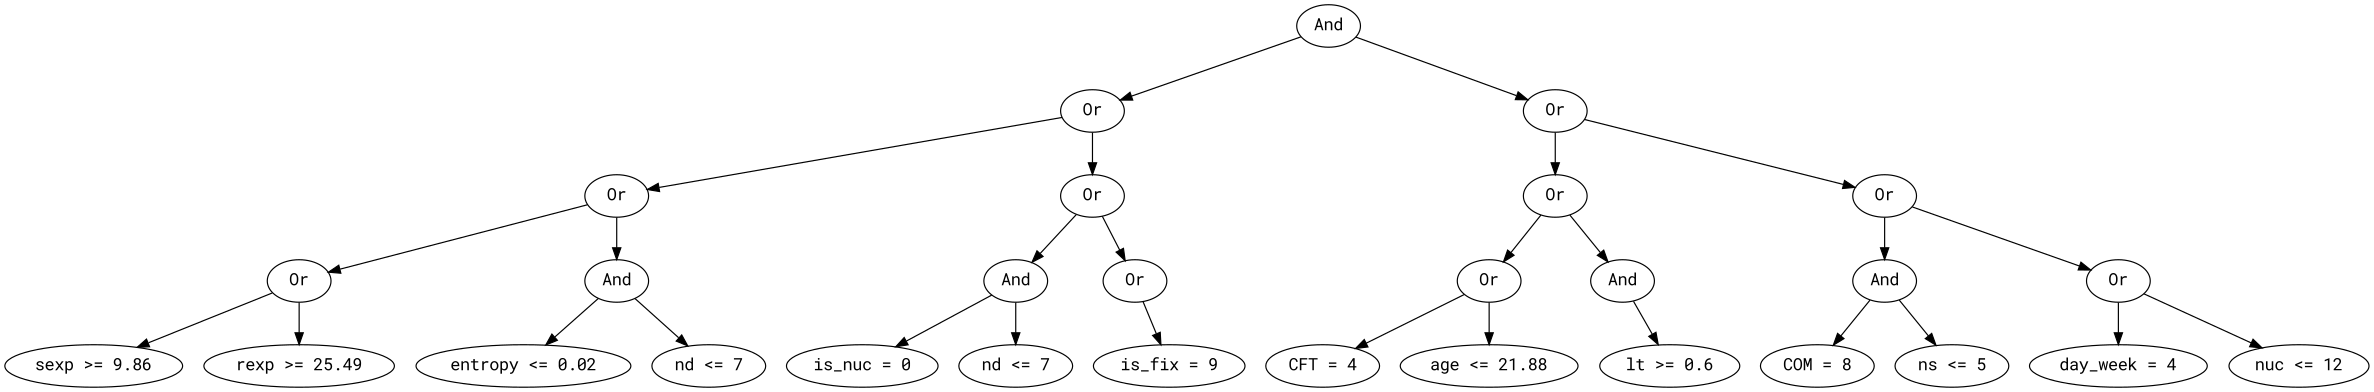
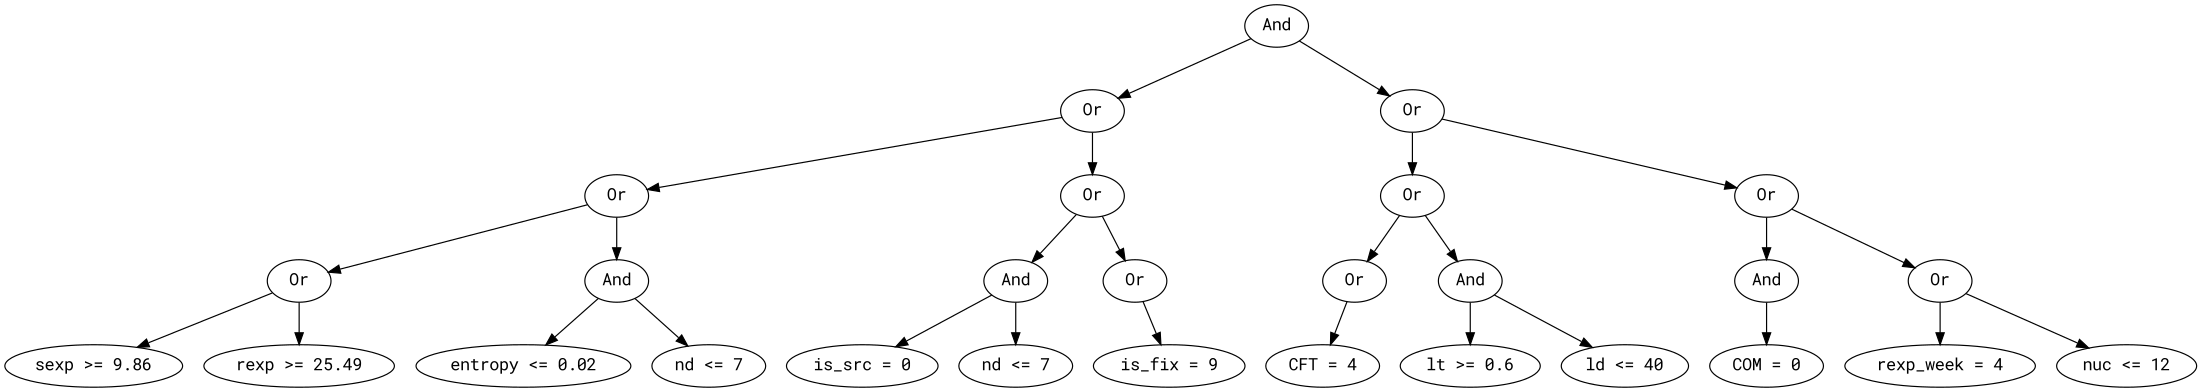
(862, 366) -> (862, 366)
(1489, 366) -> none
none -> (1625, 366)
(1817, 366) -> (1767, 366)
(1952, 366) -> none
(2118, 366) -> (1940, 366)
